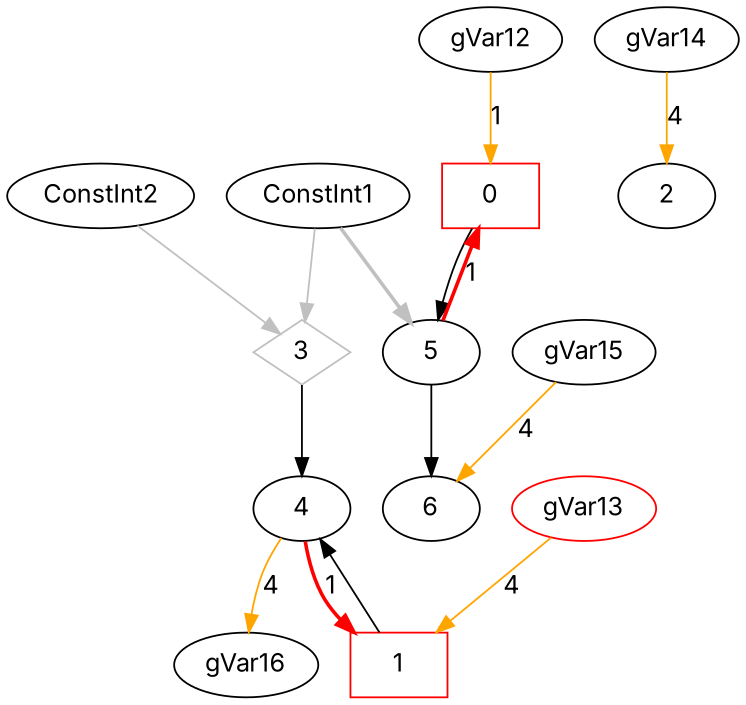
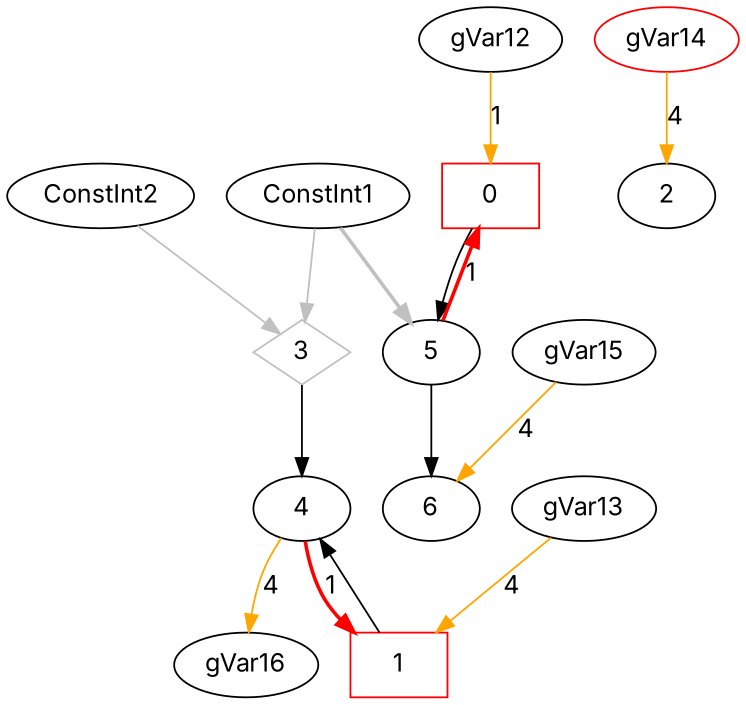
(667, 40) -> (667, 40)
(584, 509) -> (584, 509)
